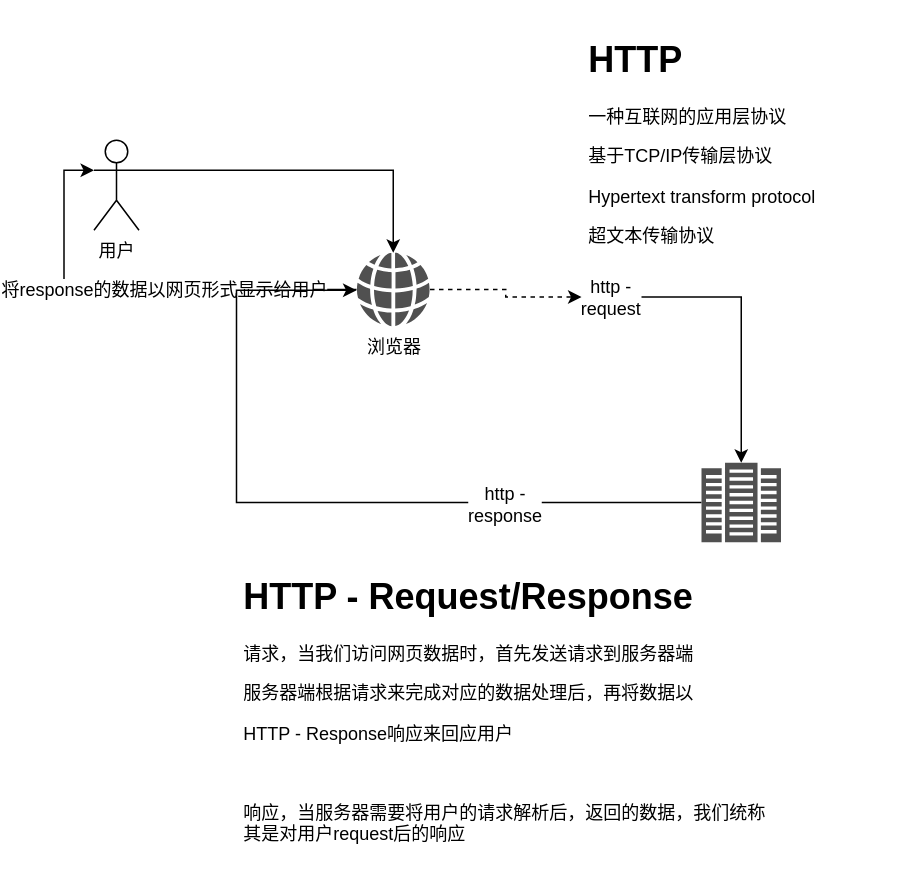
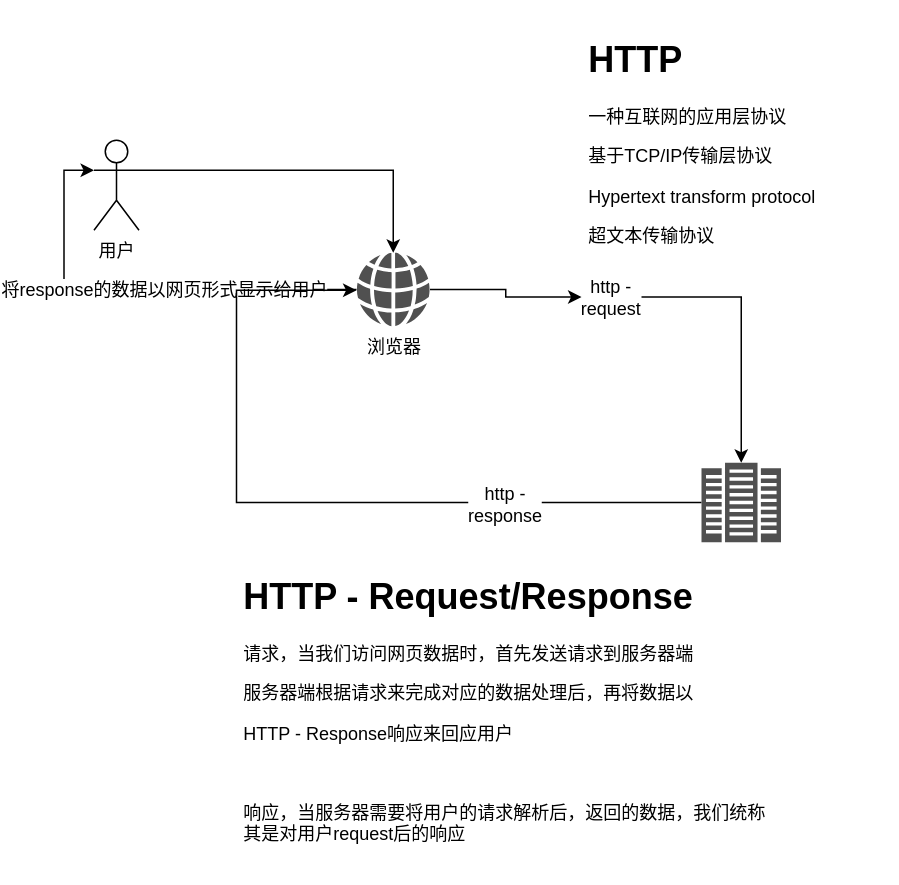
(503, 290) -> (503, 290)
